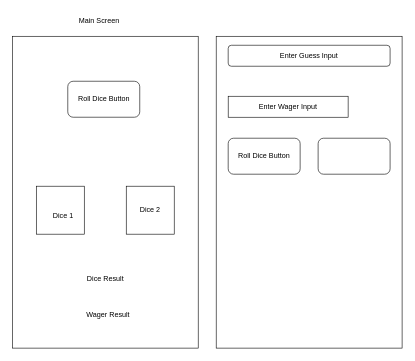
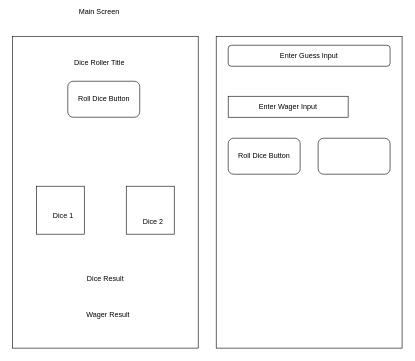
(99, 21) -> (99, 12)
none -> (99, 63)
(150, 210) -> (153, 222)
